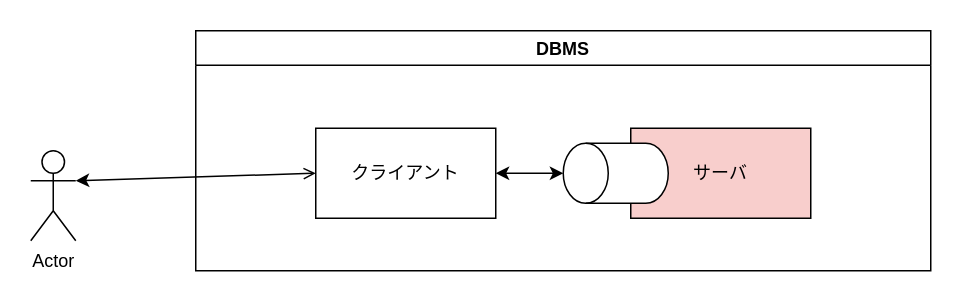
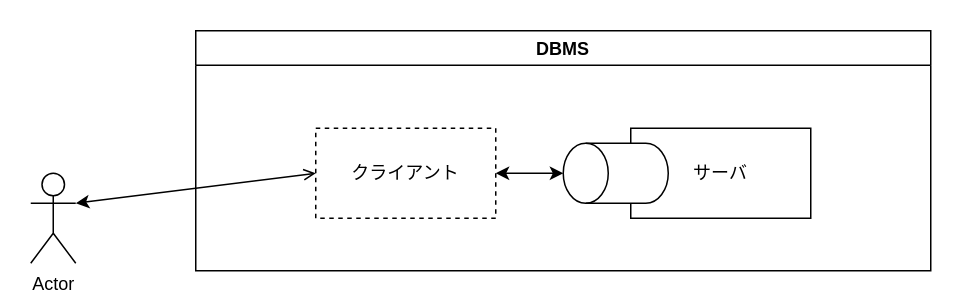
(406, 173) -> (406, 173)
(721, 173) -> (721, 173)
(53, 196) -> (53, 218)
